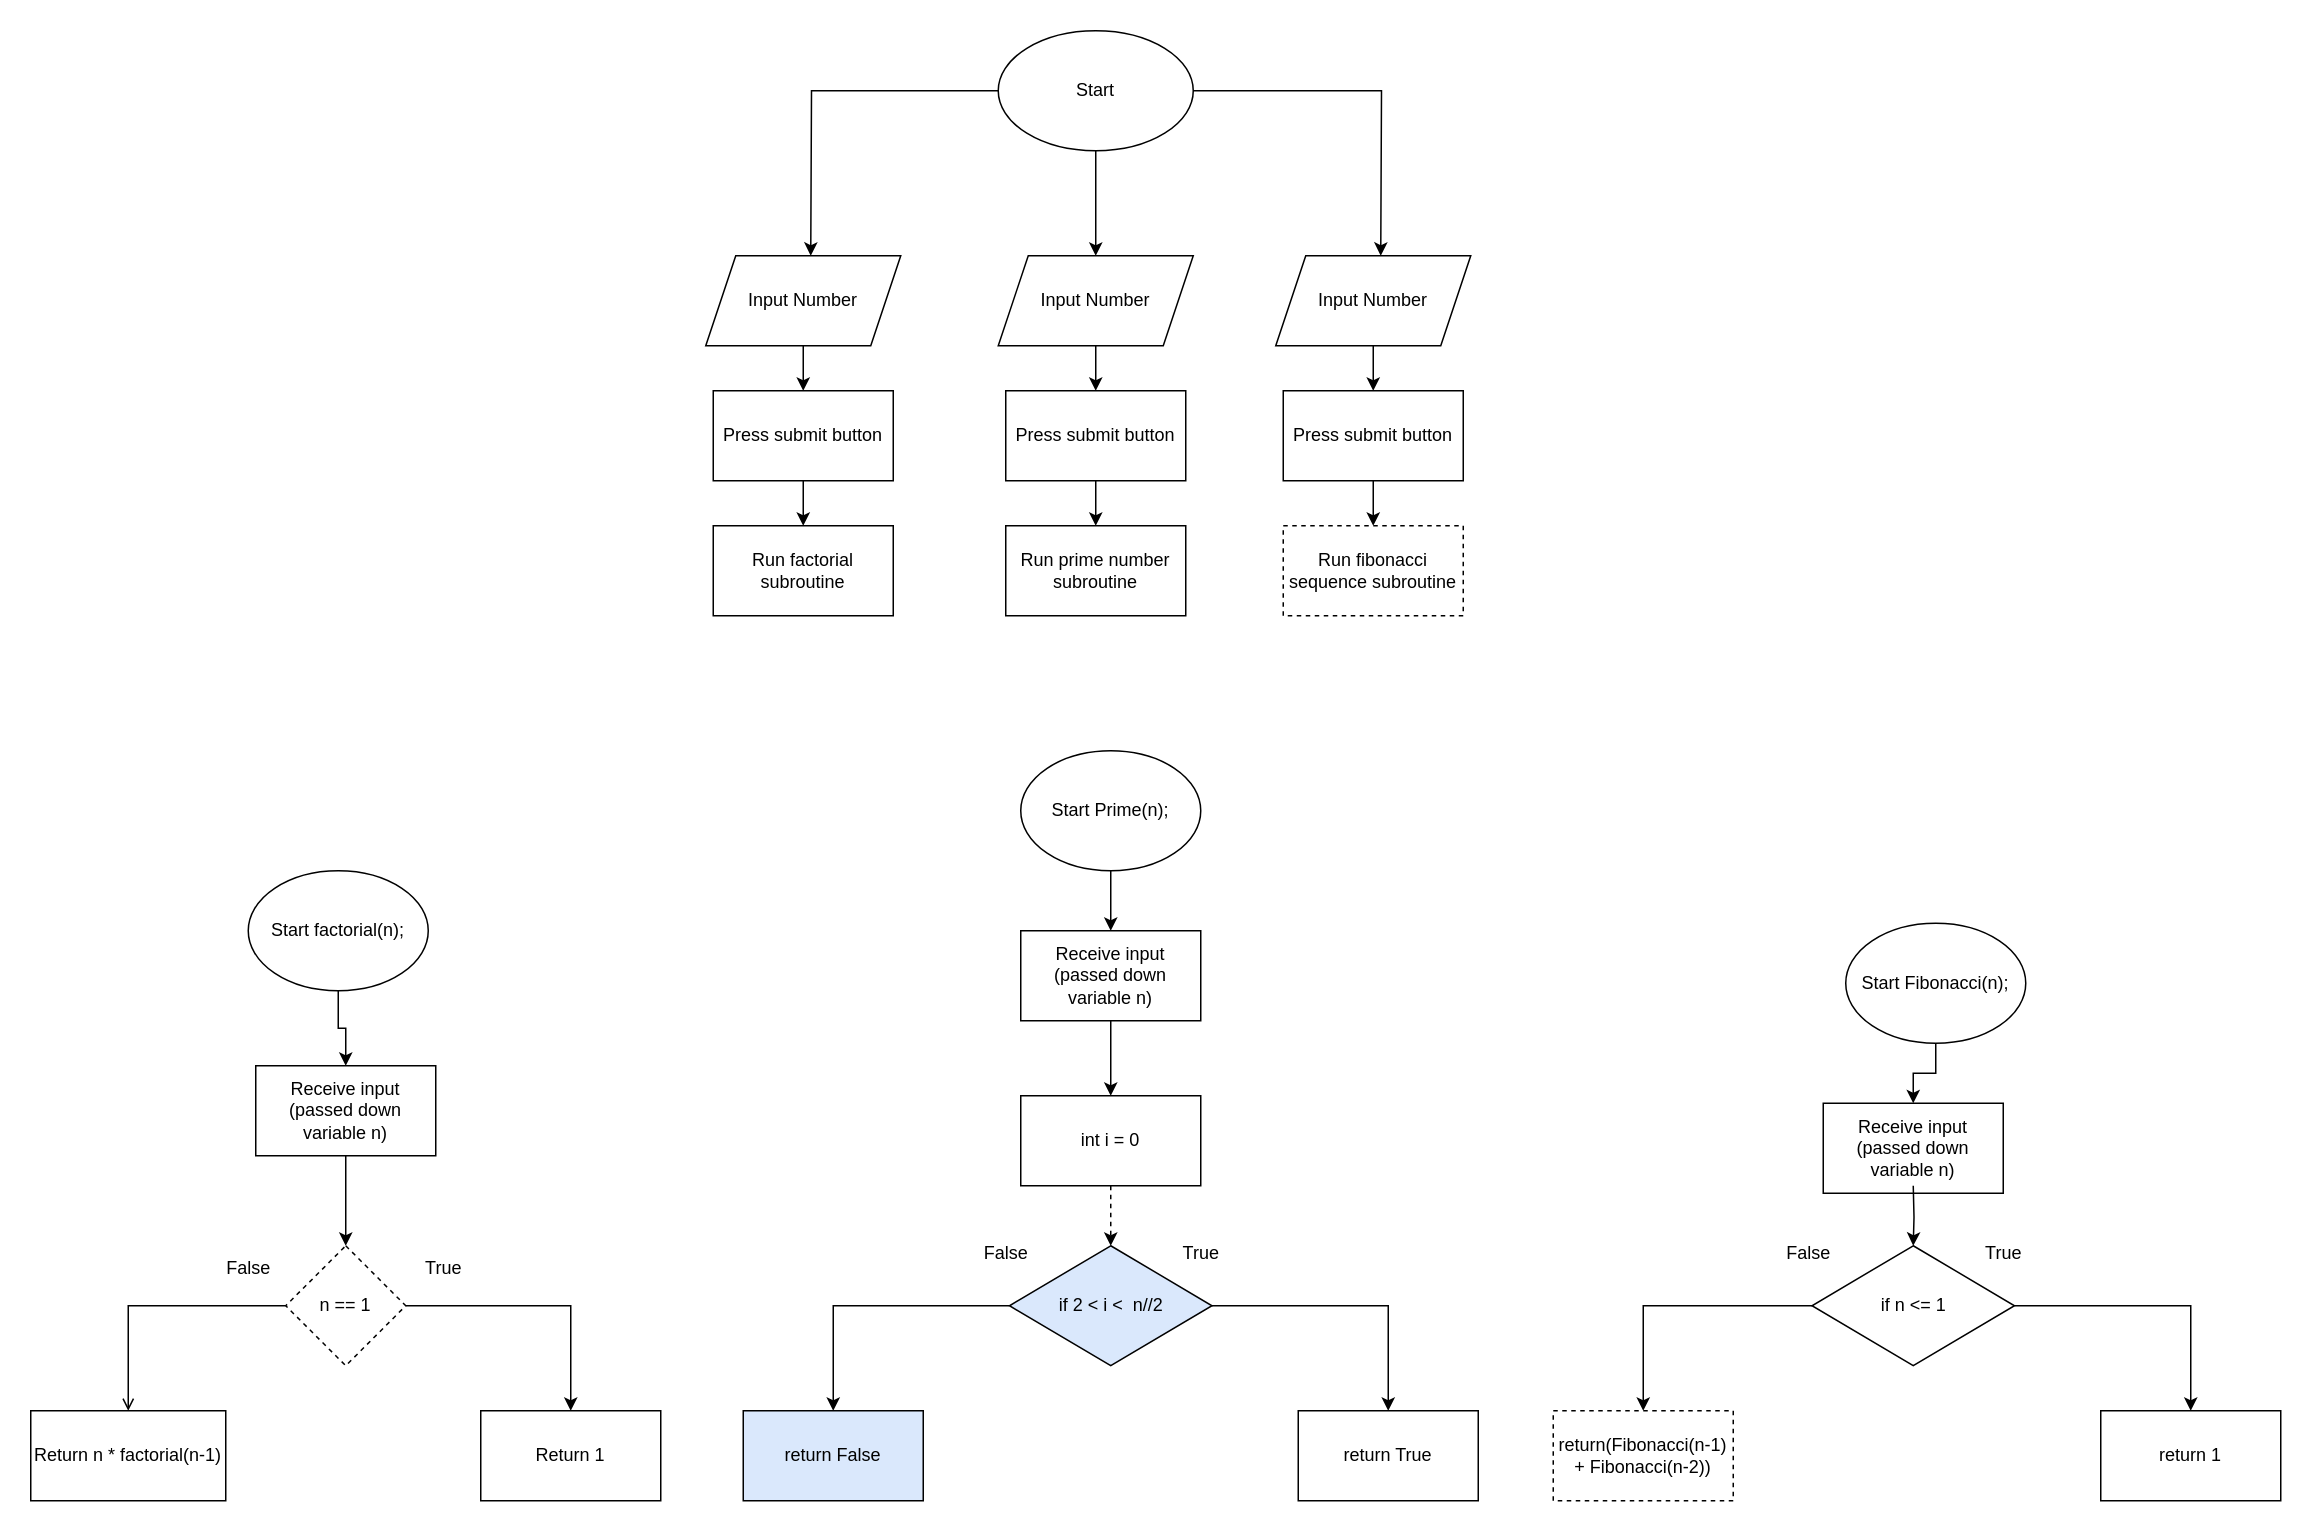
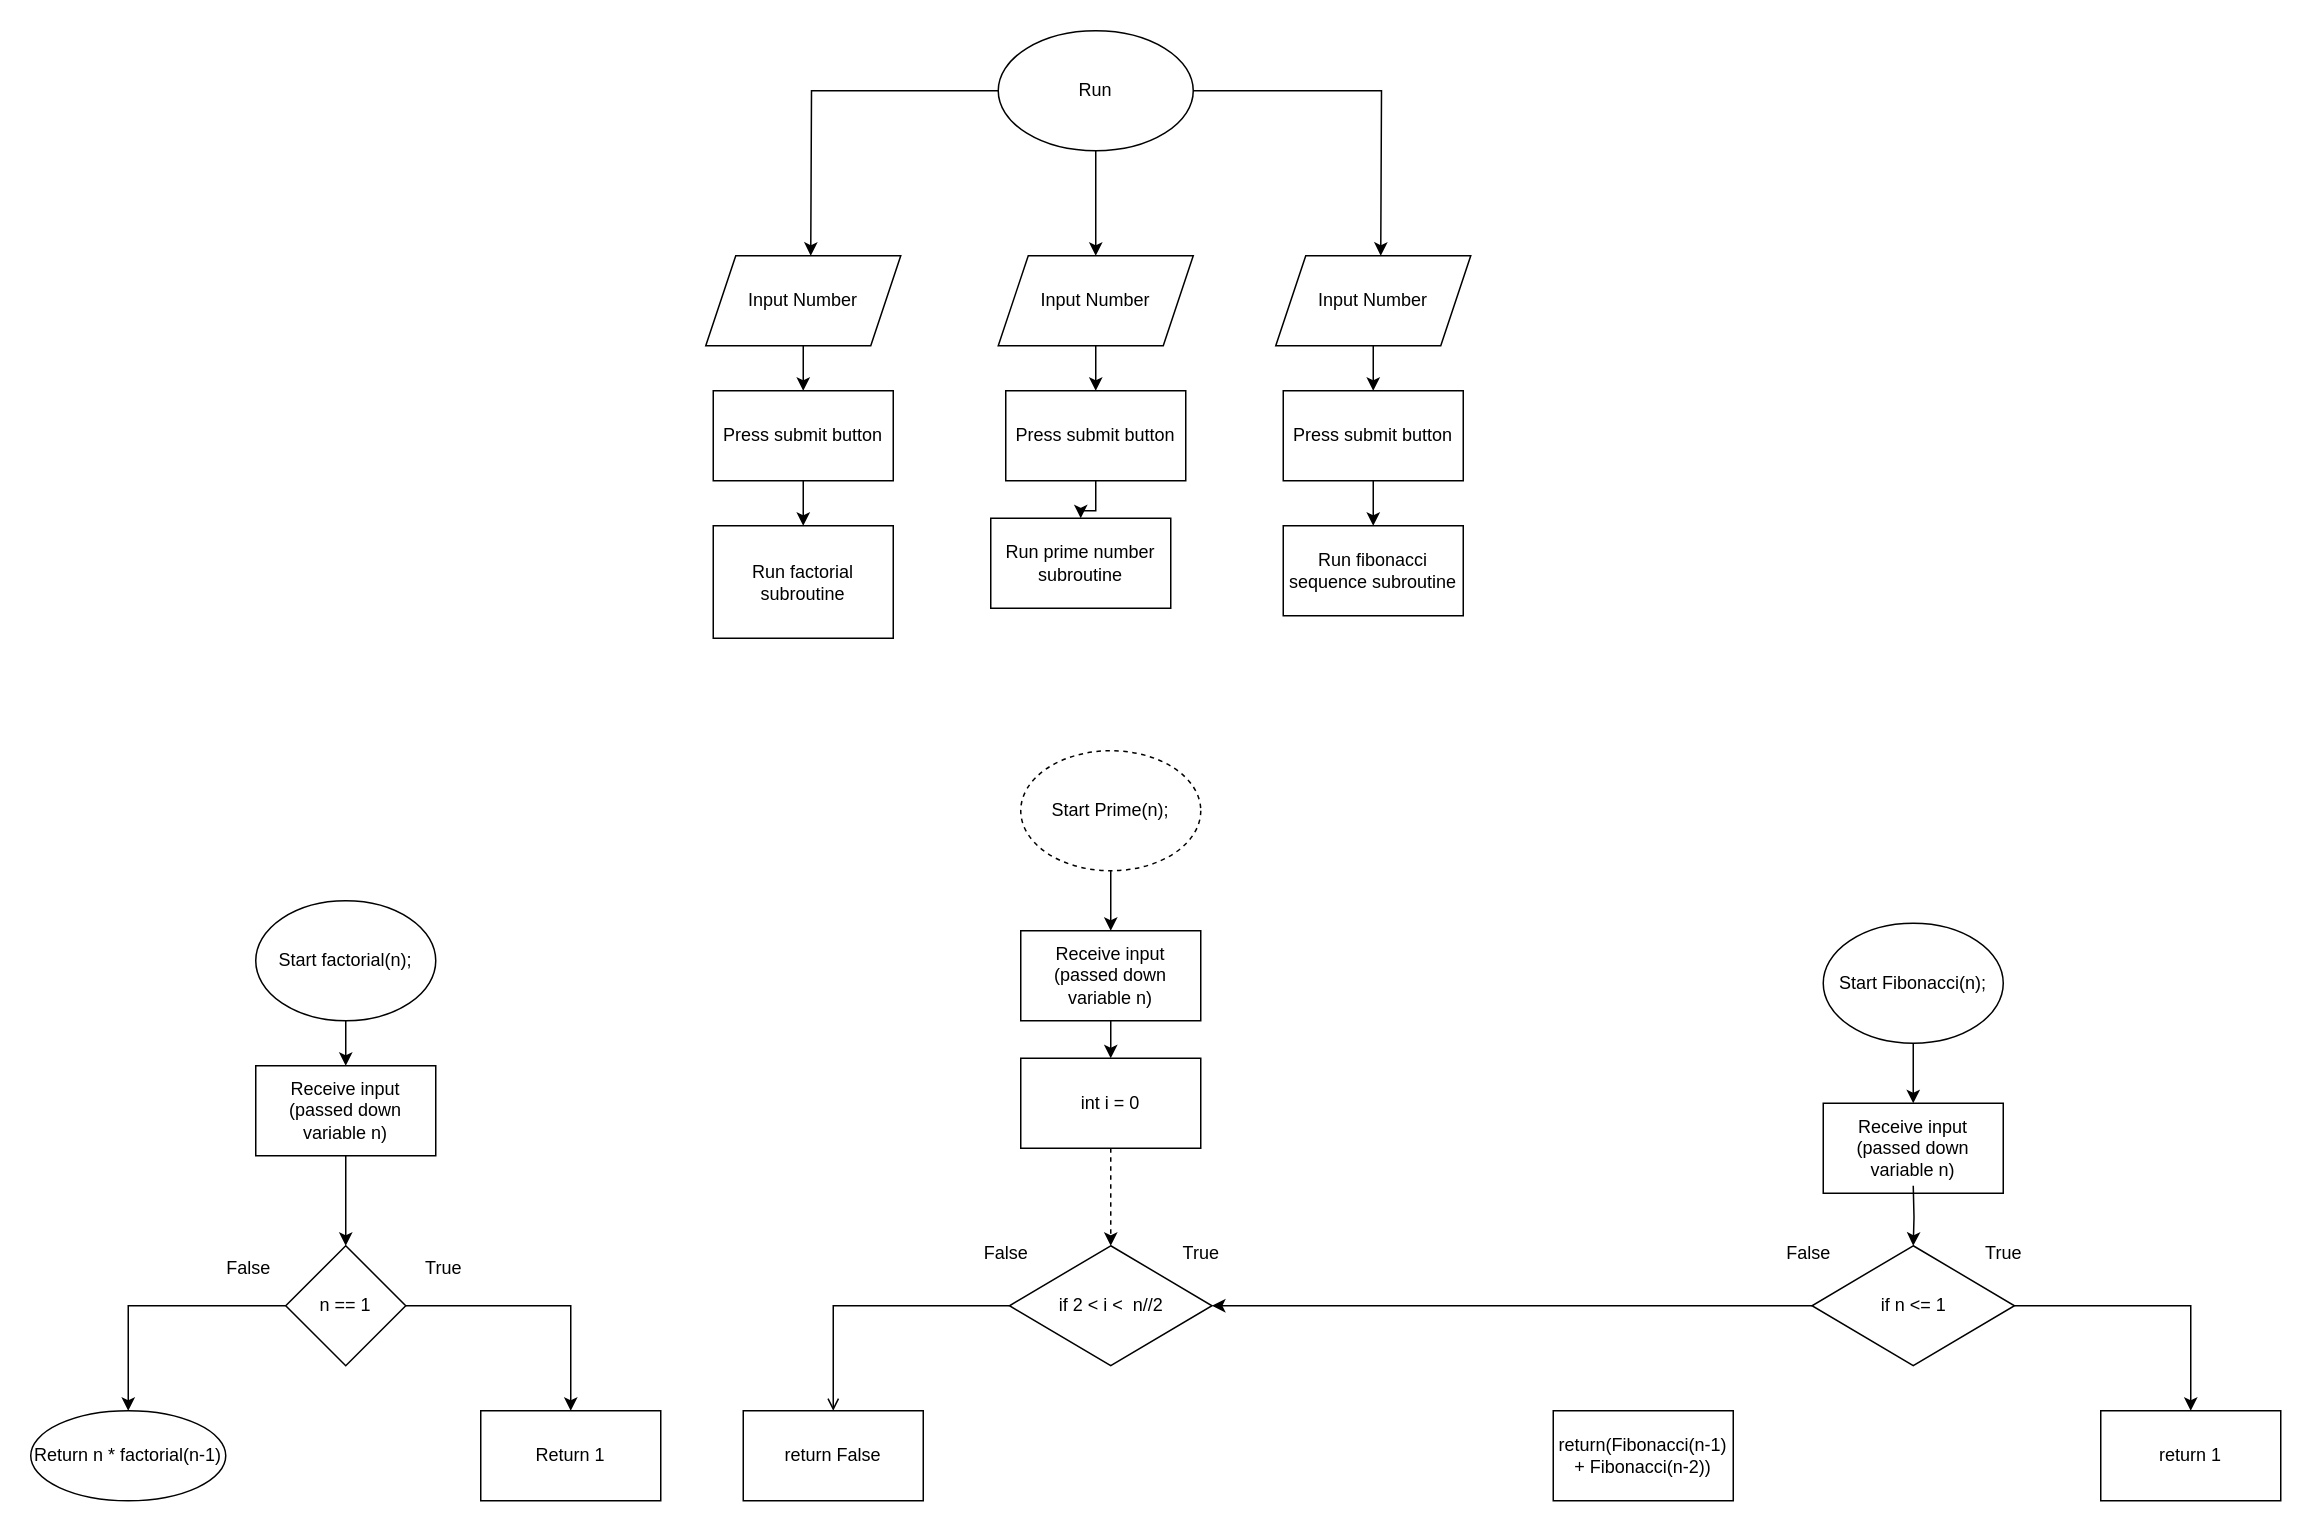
(1096, 91) -> (1096, 91)
(803, 571) -> (803, 582)
(1096, 571) -> (1081, 563)
(1373, 571) -> (1373, 571)
(1111, 811) -> (1111, 811)
(338, 931) -> (346, 961)
(1936, 983) -> (1913, 983)
(1111, 1141) -> (1111, 1103)
(346, 1306) -> (346, 1306)
(1111, 1306) -> (1111, 1306)
(1643, 1352) -> (1518, 1306)
(1388, 1354) -> none
(833, 1399) -> (833, 1401)
(128, 1401) -> (128, 1399)
(128, 1456) -> (128, 1456)
(833, 1456) -> (833, 1456)
(1388, 1456) -> none
(1643, 1456) -> (1643, 1456)
